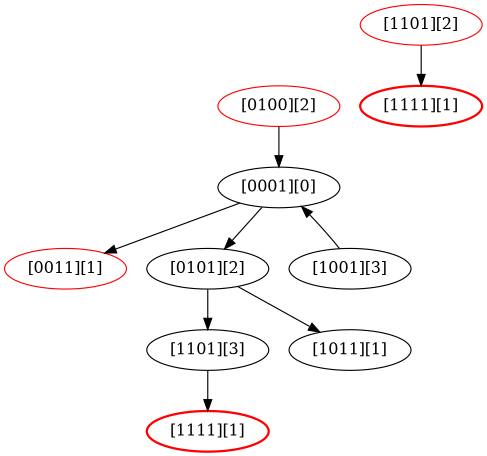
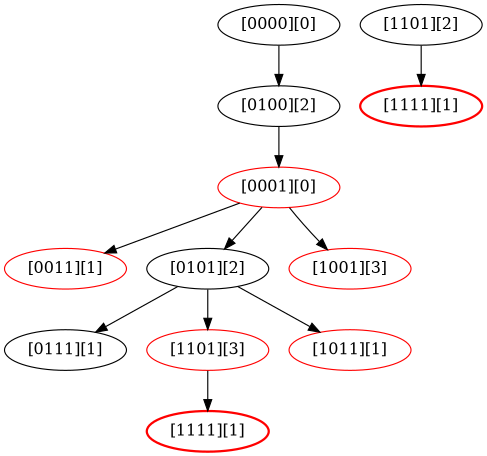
none -> (279, 25)
(421, 25) -> (421, 25)
(279, 106) -> (279, 106)
(279, 187) -> (279, 187)
(325, 231) -> (304, 225)
(350, 269) -> (350, 269)
none -> (65, 350)
(208, 350) -> (208, 350)
(350, 350) -> (350, 350)
